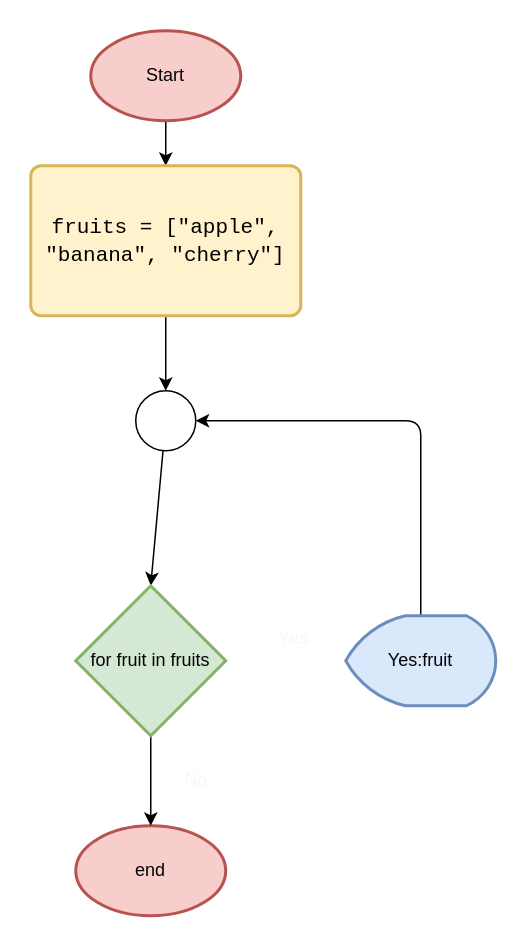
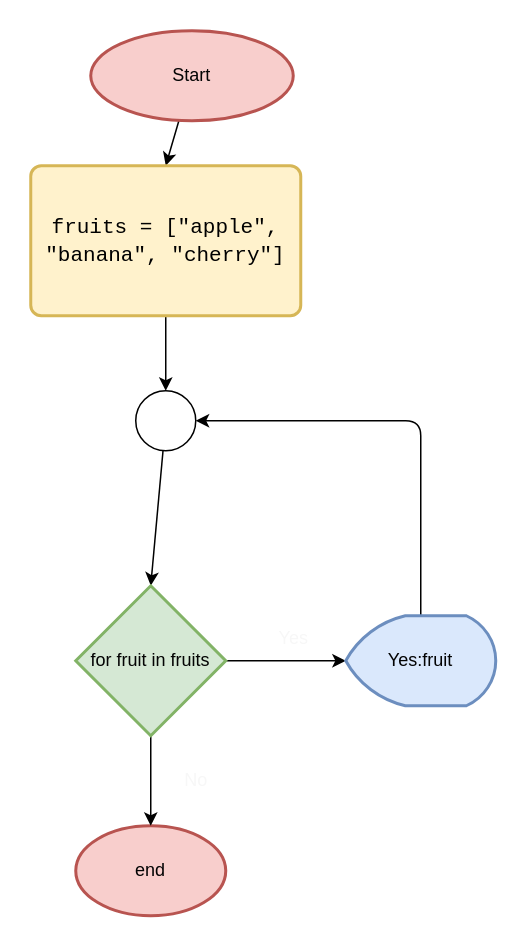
(166, 76) -> (192, 76)
none -> (281, 661)
